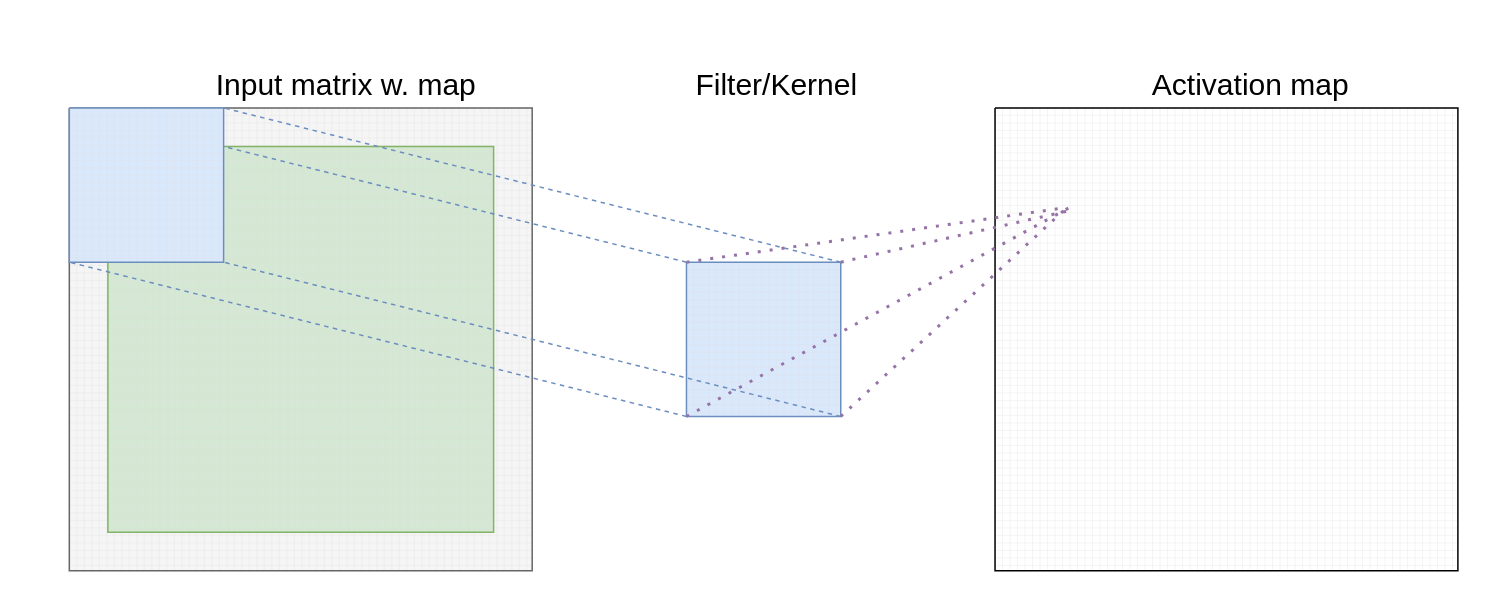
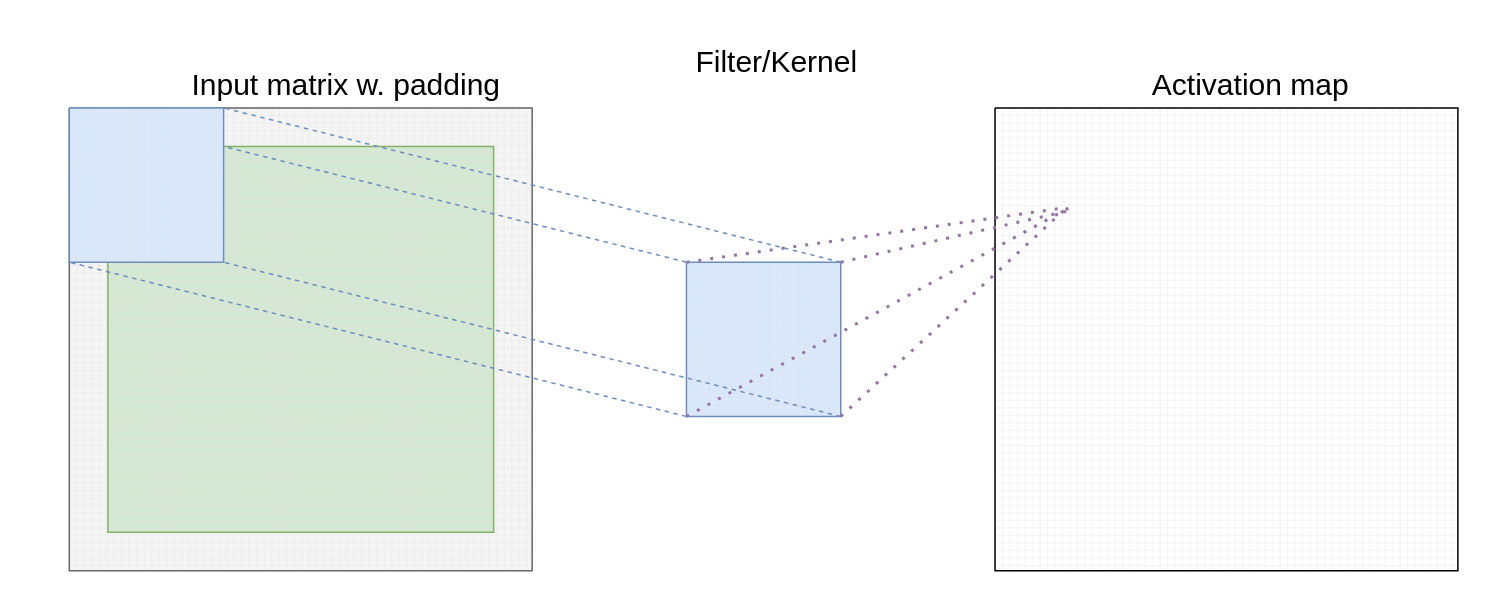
(347, 83) -> (347, 83)
(776, 83) -> (776, 61)
